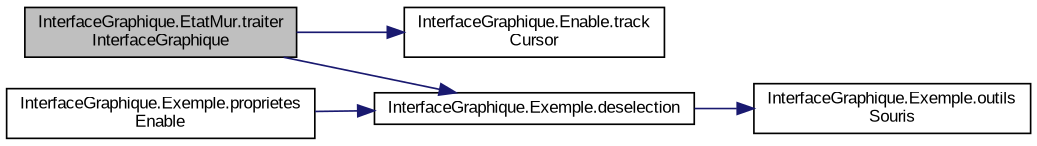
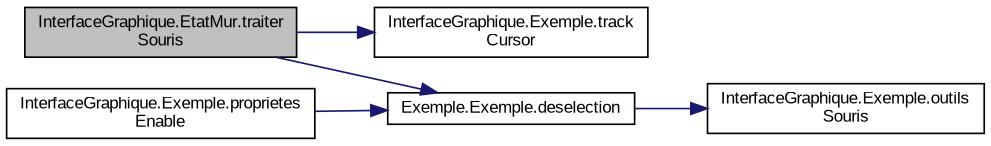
(161, 32) -> (161, 32)
(534, 32) -> (511, 32)
(534, 109) -> (511, 109)
